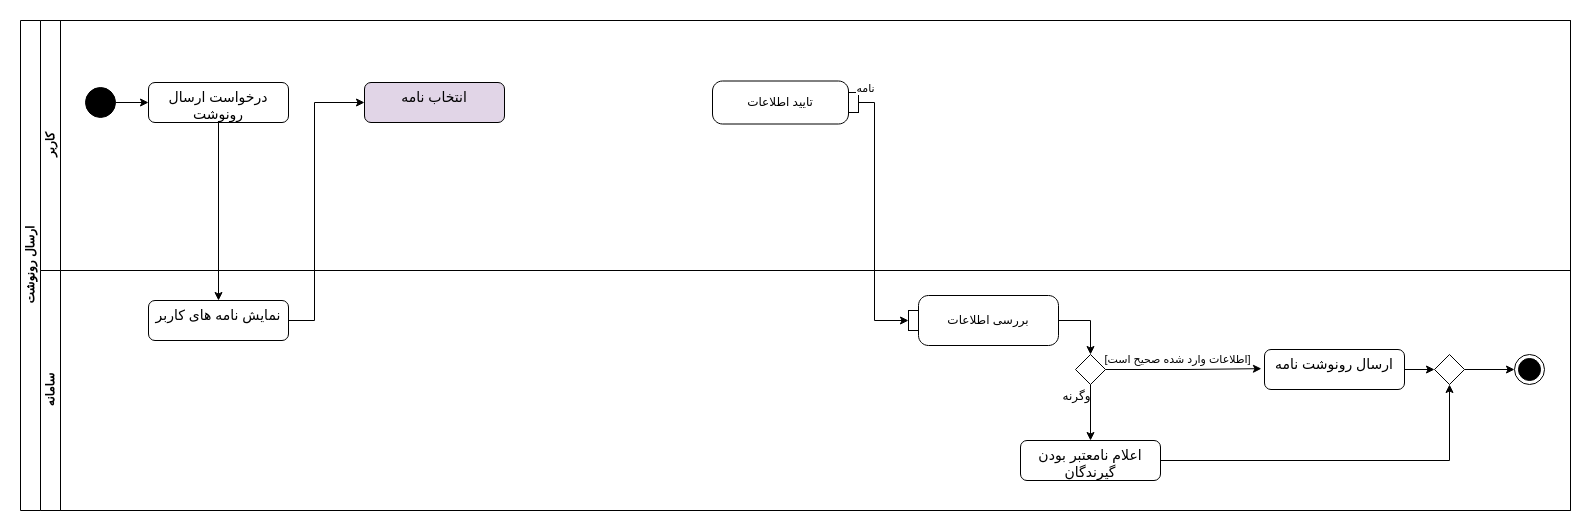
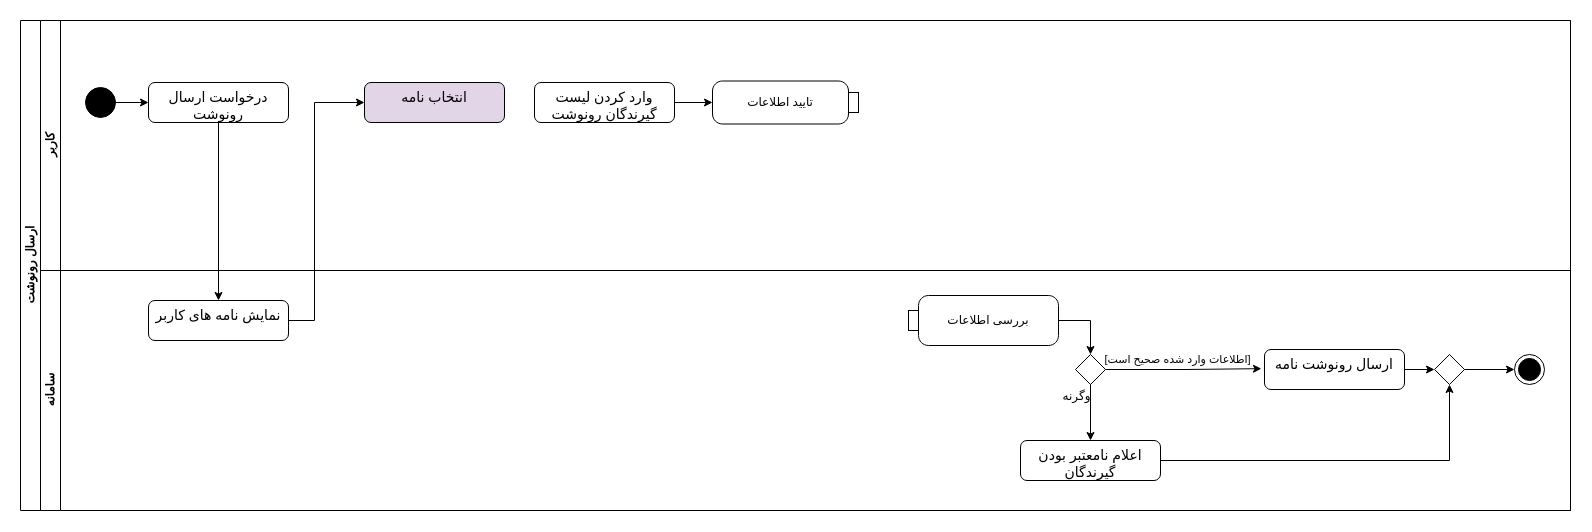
none -> (605, 103)
none -> (692, 103)
(875, 217) -> none
